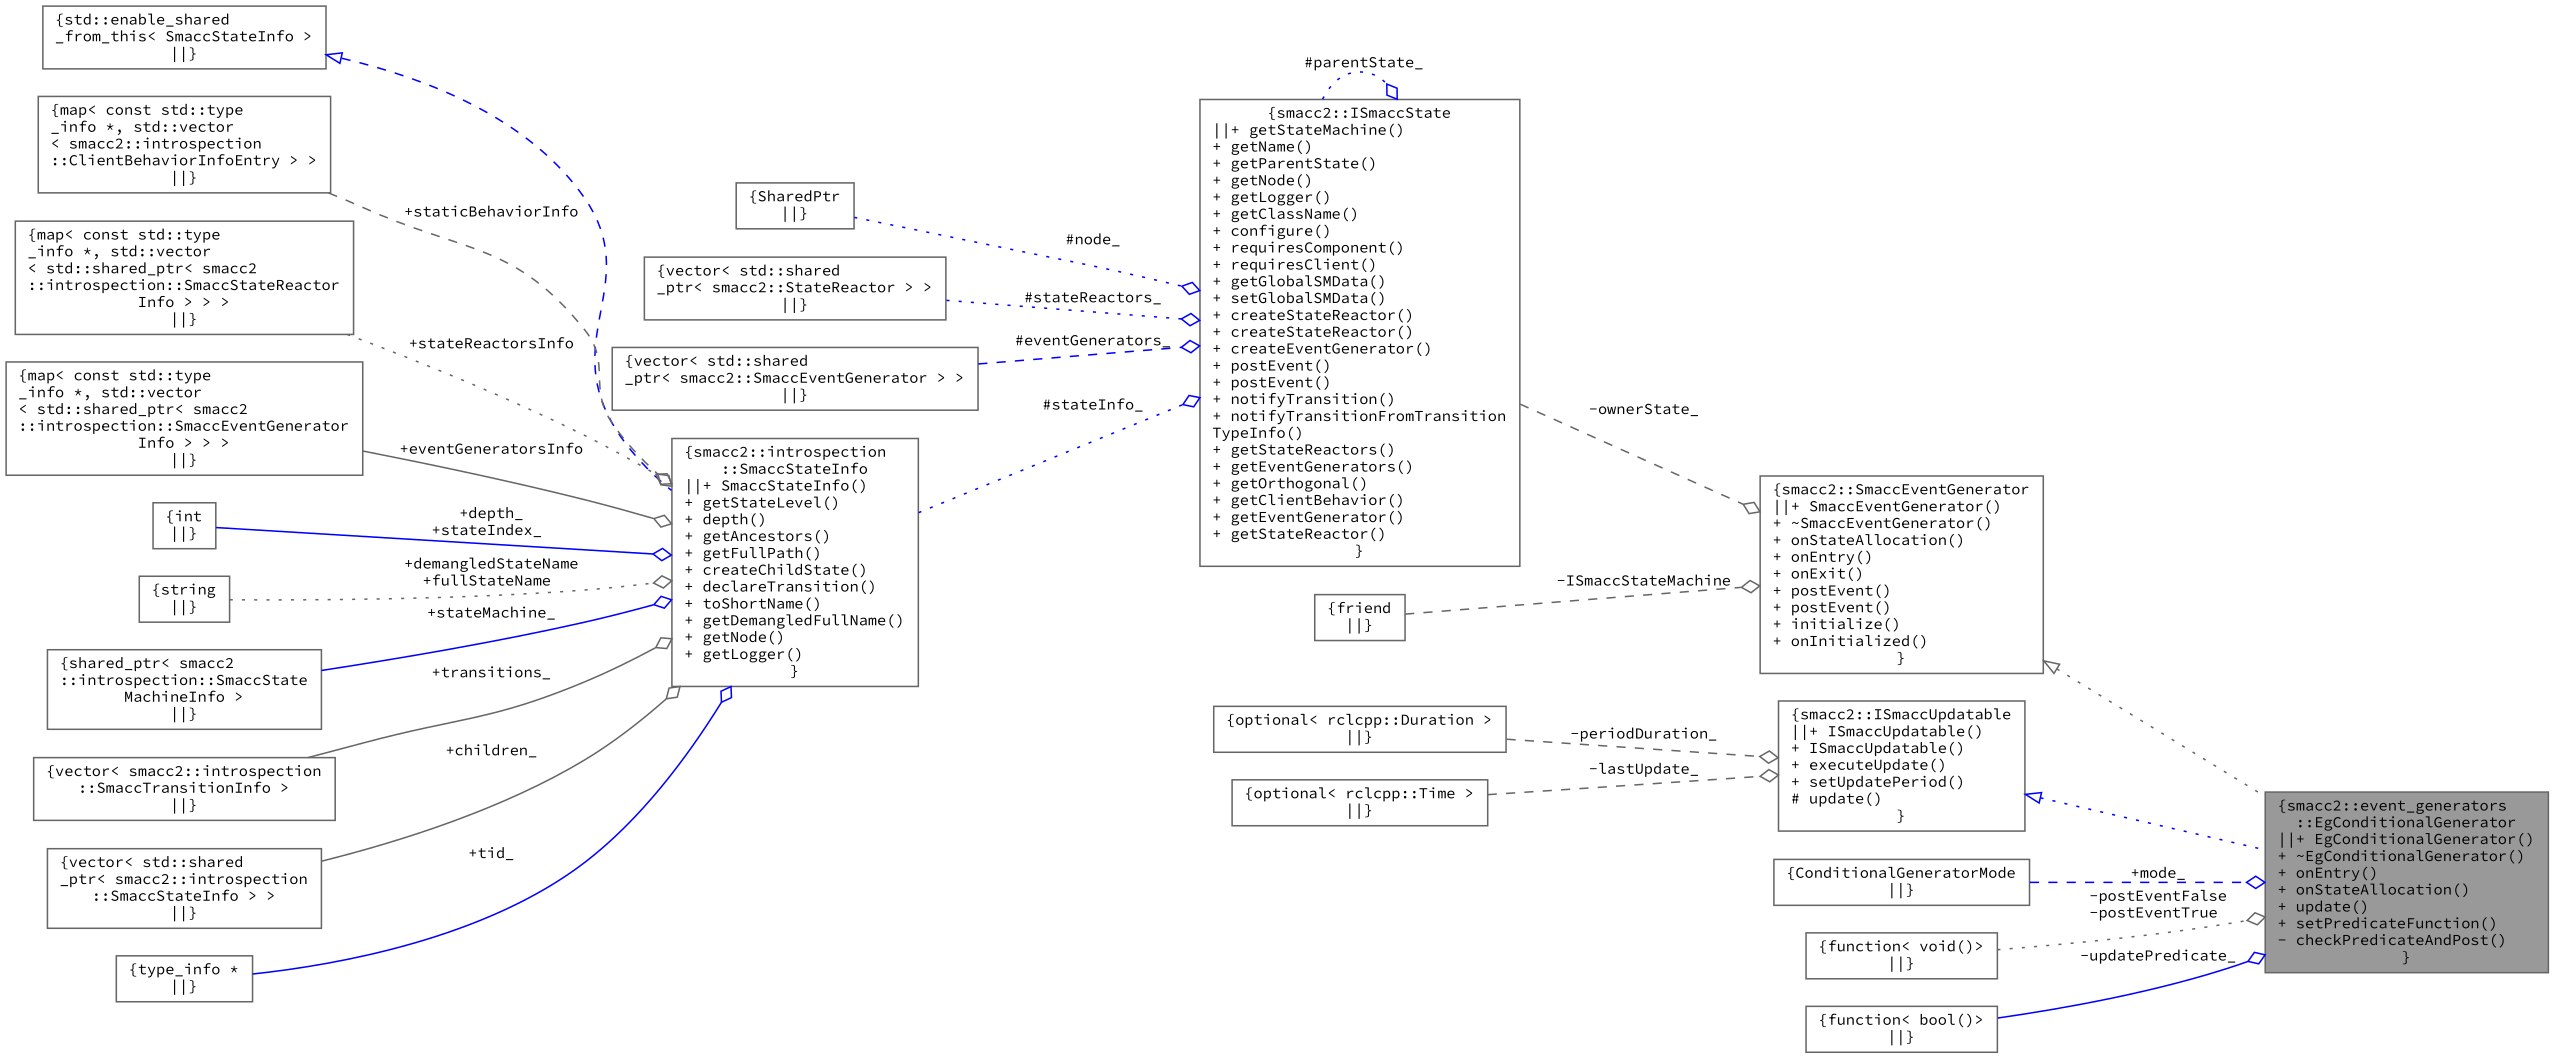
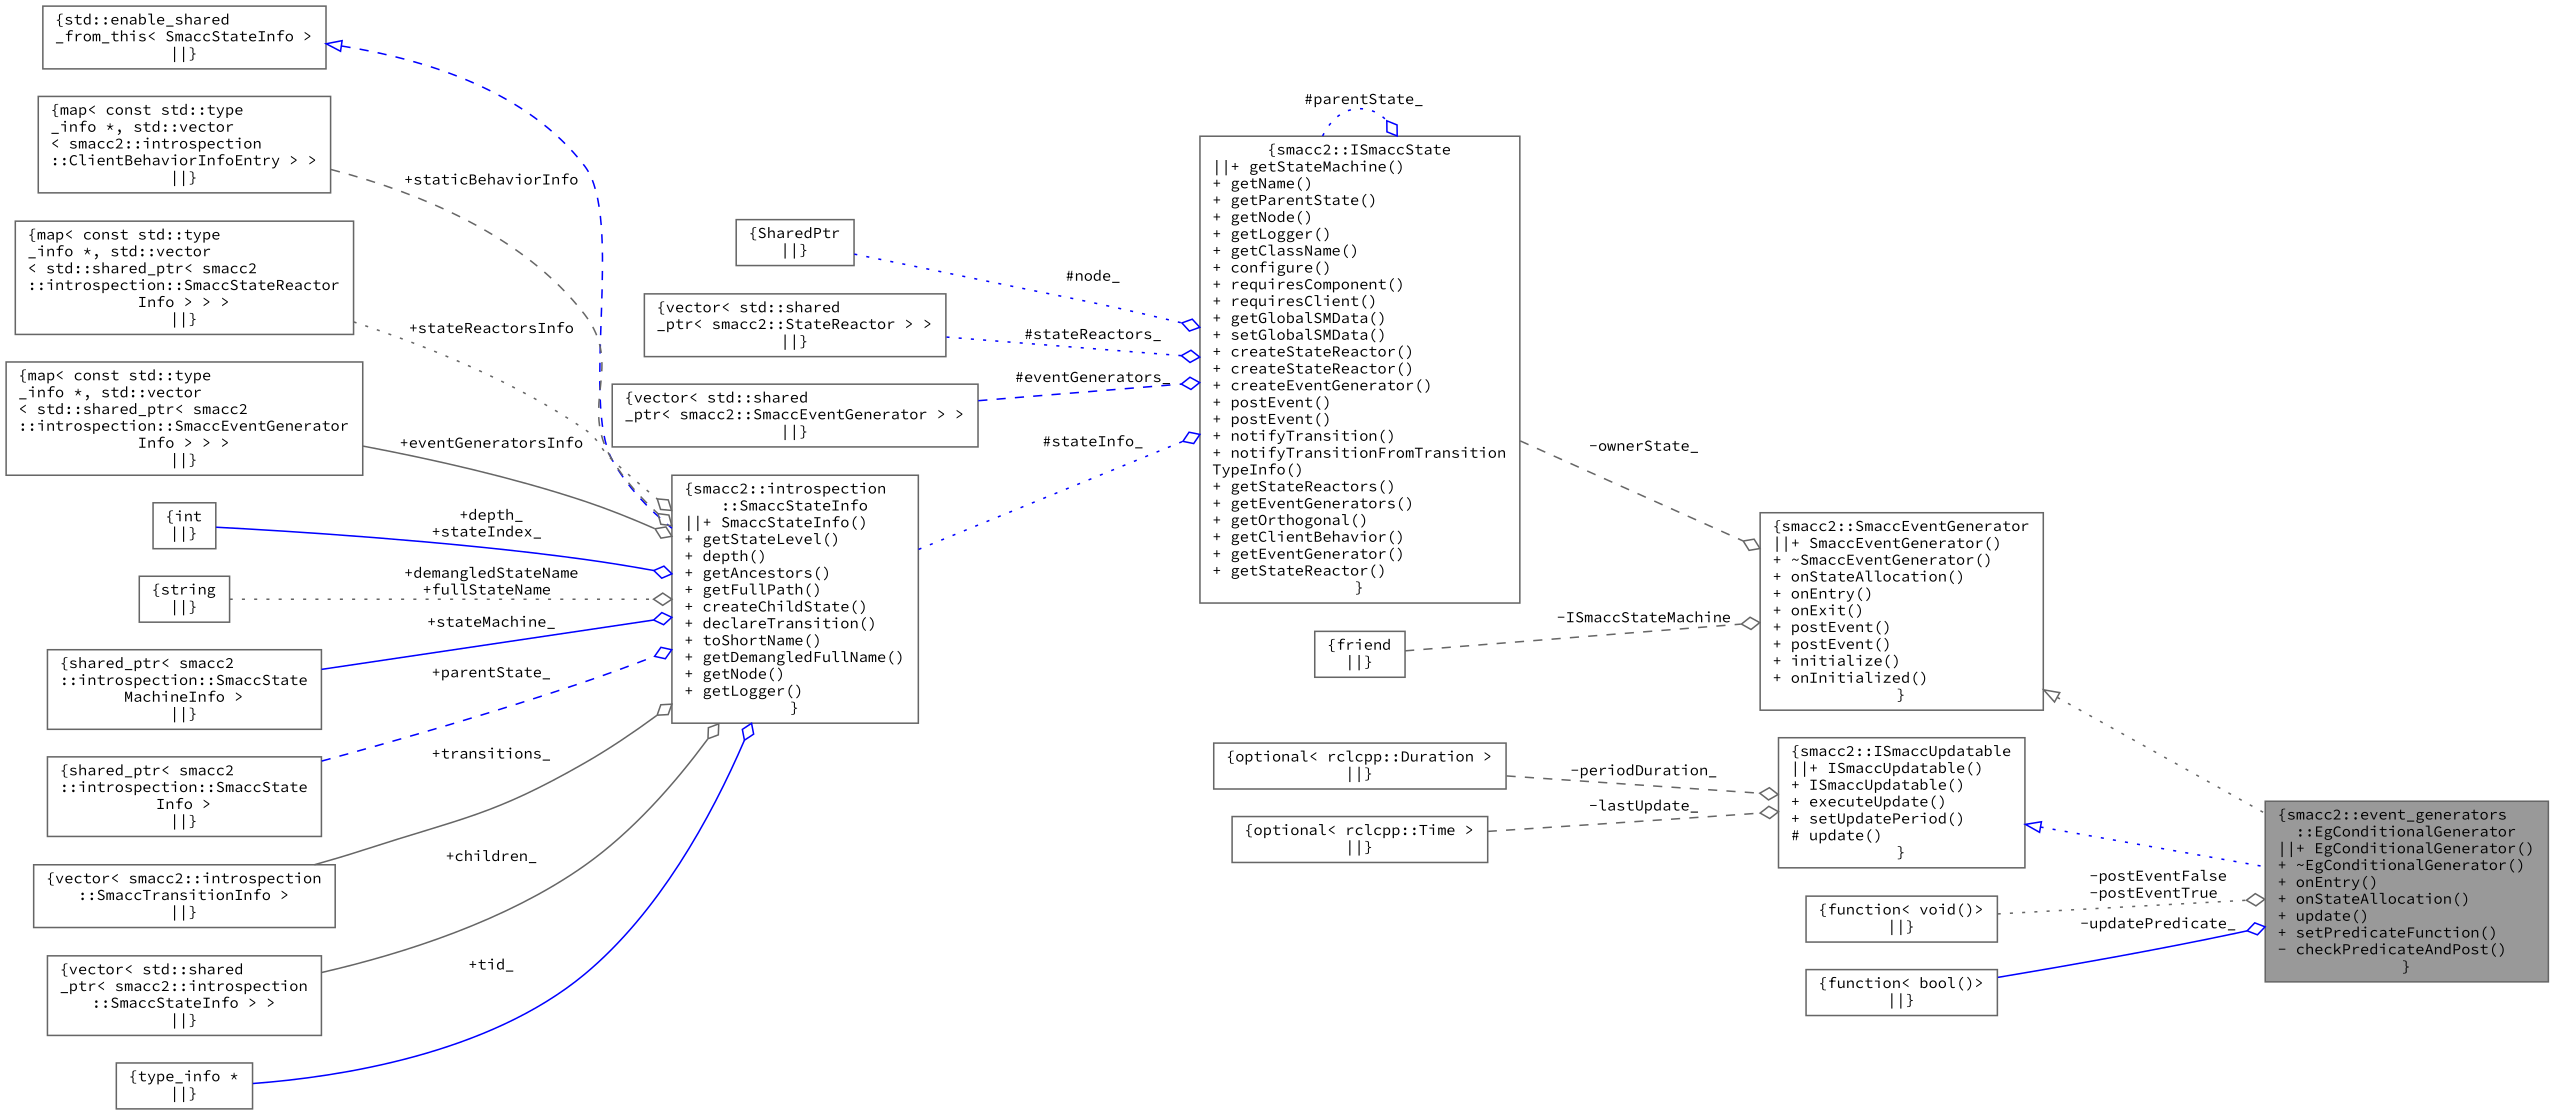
none -> (184, 797)
(1902, 882) -> none
